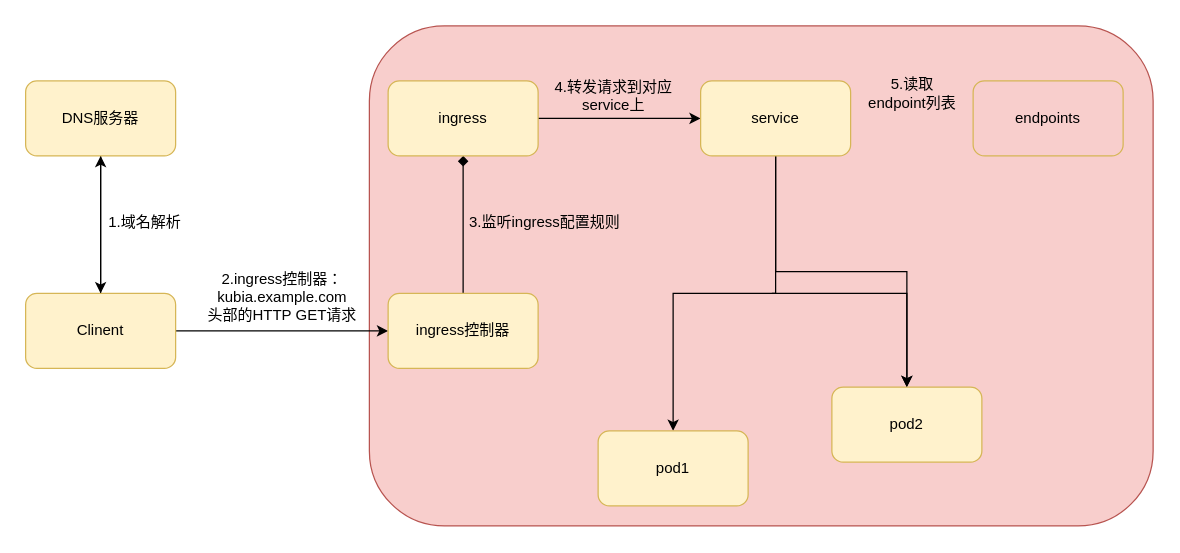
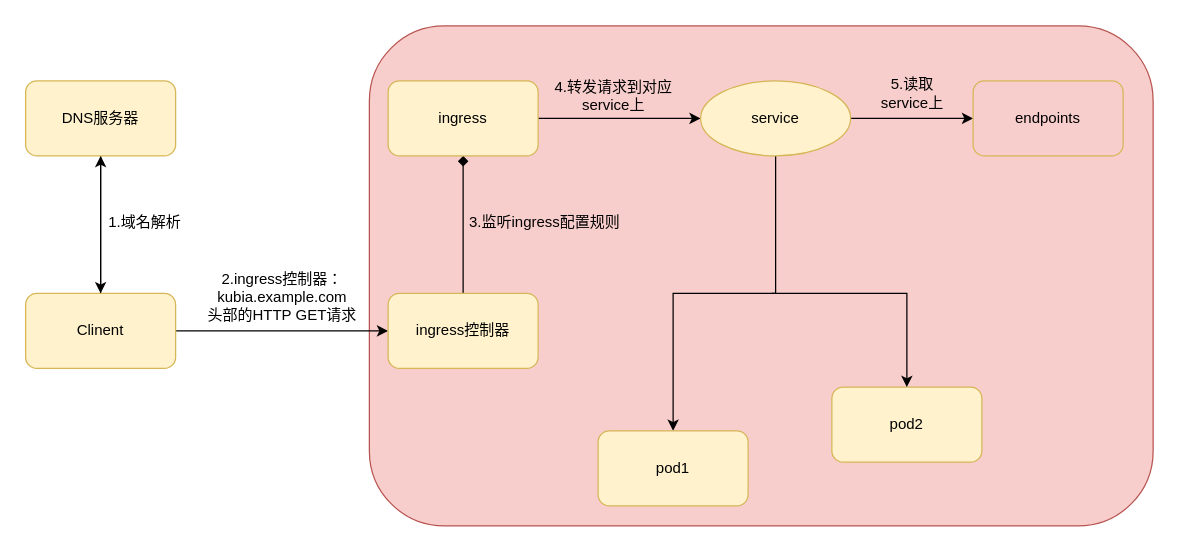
(913, 93) -> (913, 93)
(776, 118) -> (776, 118)
(853, 271) -> (908, 118)
